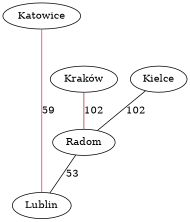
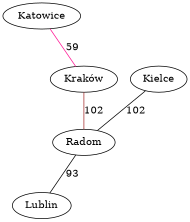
(42, 111) -> (63, 48)
(73, 174) -> (73, 174)
